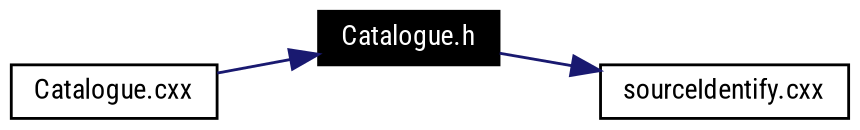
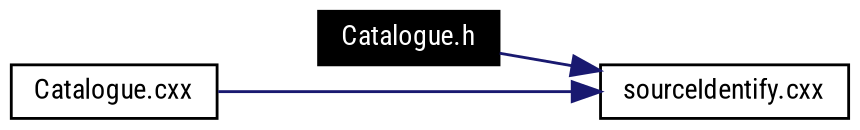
(254, 66) -> (395, 92)
